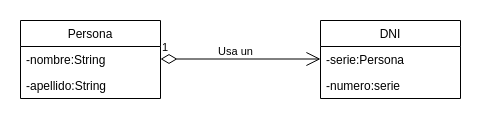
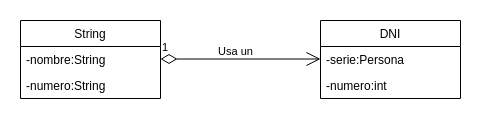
(90, 34) -> (90, 34)
(72, 86) -> (70, 86)
(367, 86) -> (360, 86)
